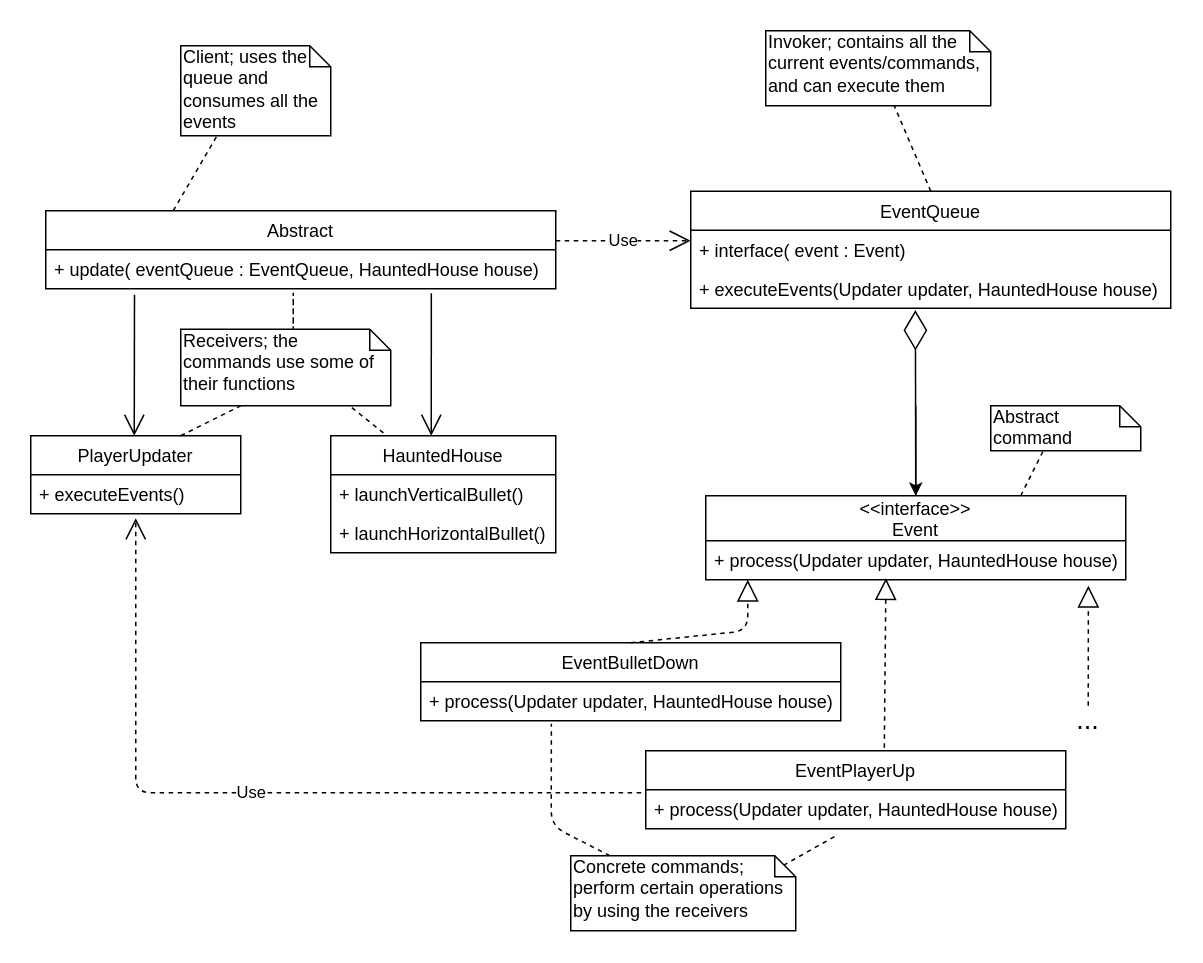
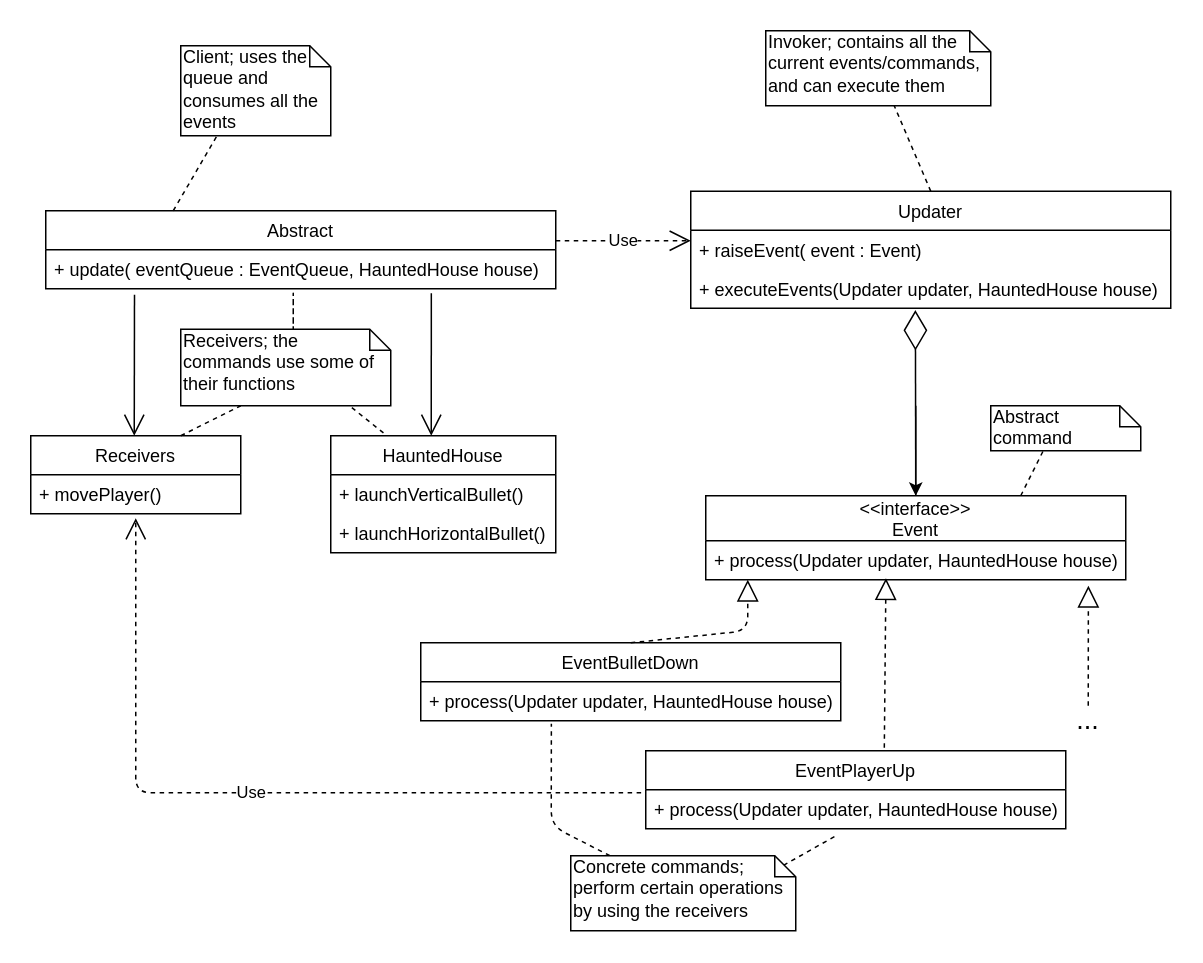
(930, 212) -> (930, 212)
(821, 251) -> (826, 251)
(135, 456) -> (135, 456)
(122, 495) -> (105, 495)
